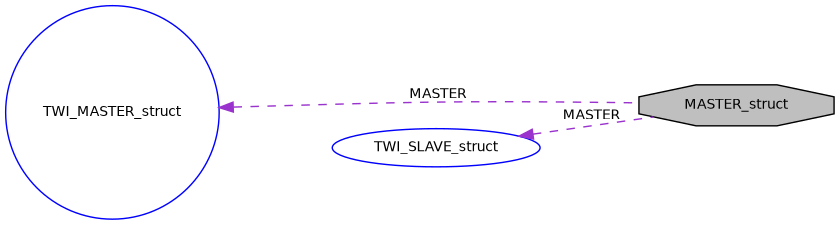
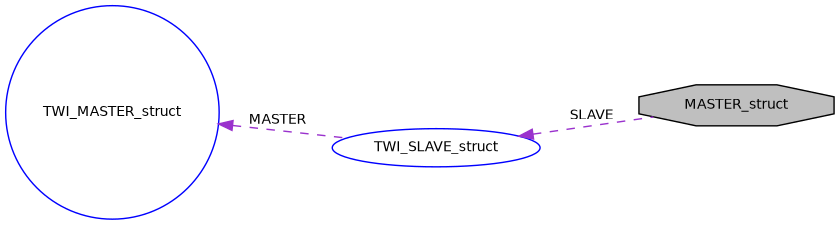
(436, 102) -> (290, 132)
(590, 116) -> (590, 116)
